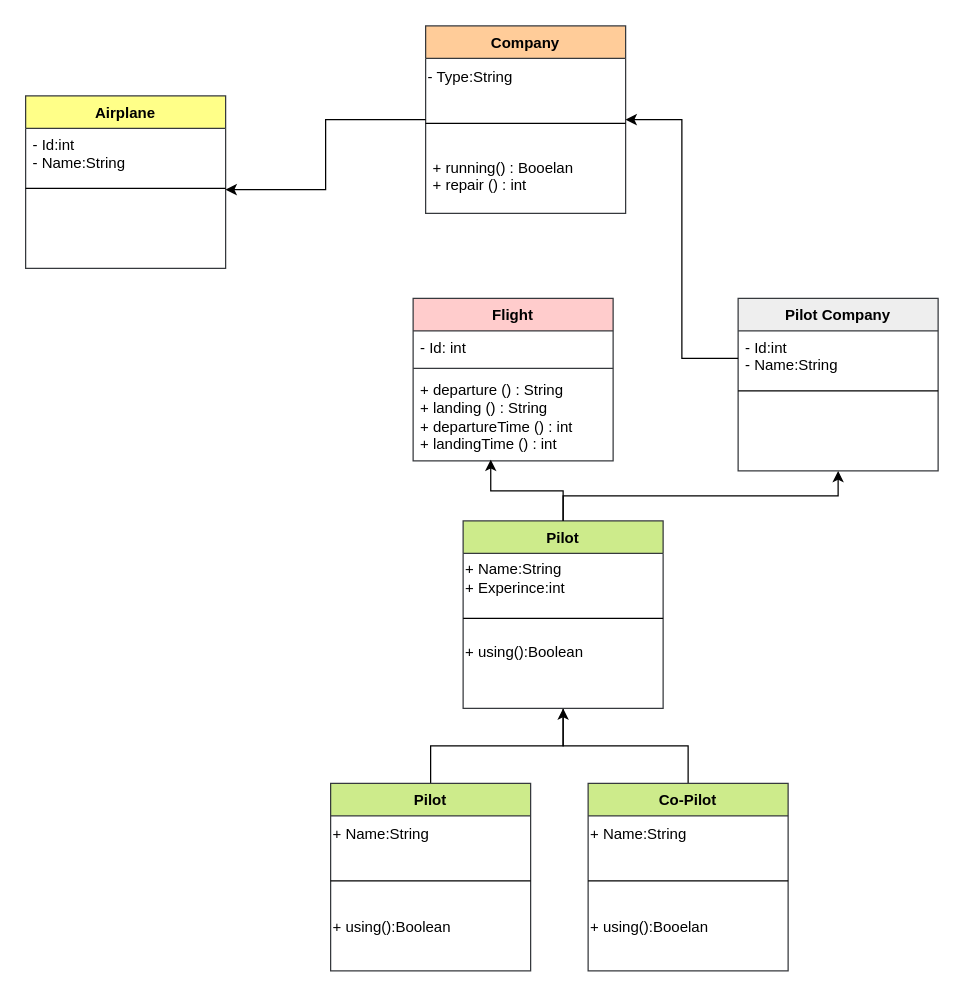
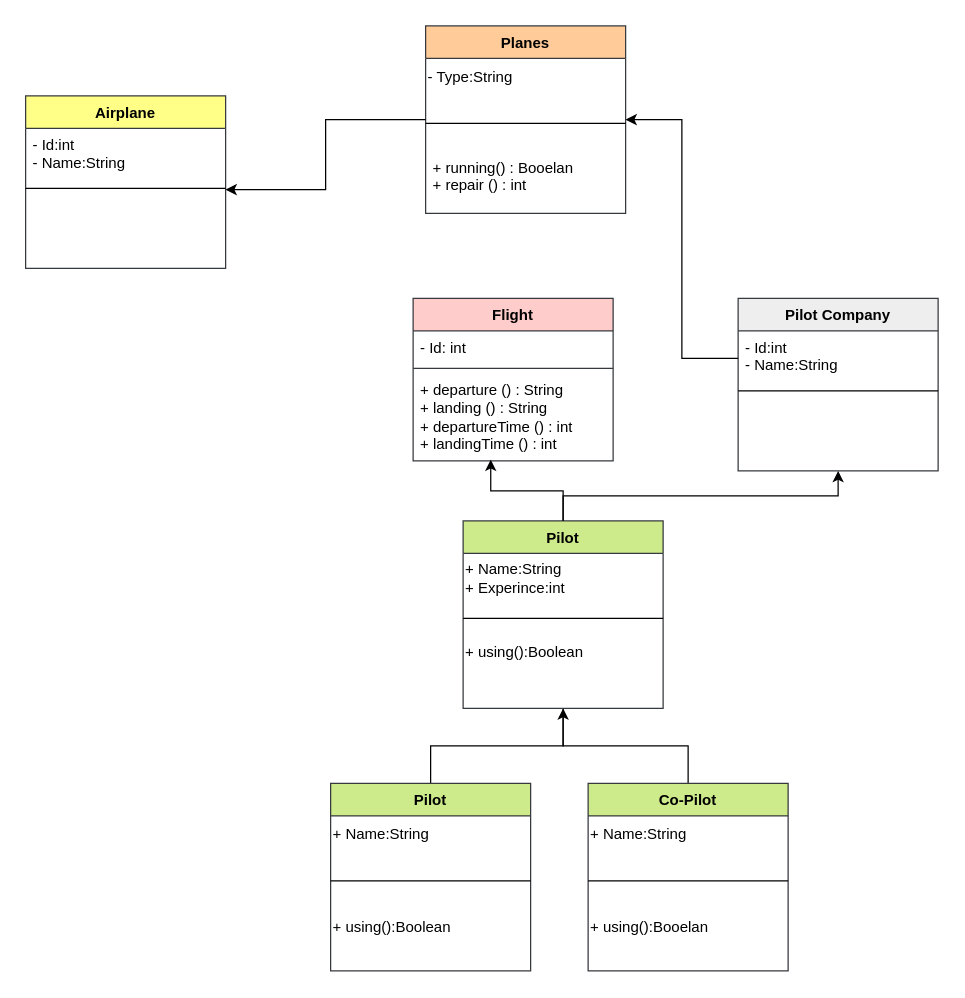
(525, 43) -> (525, 43)
